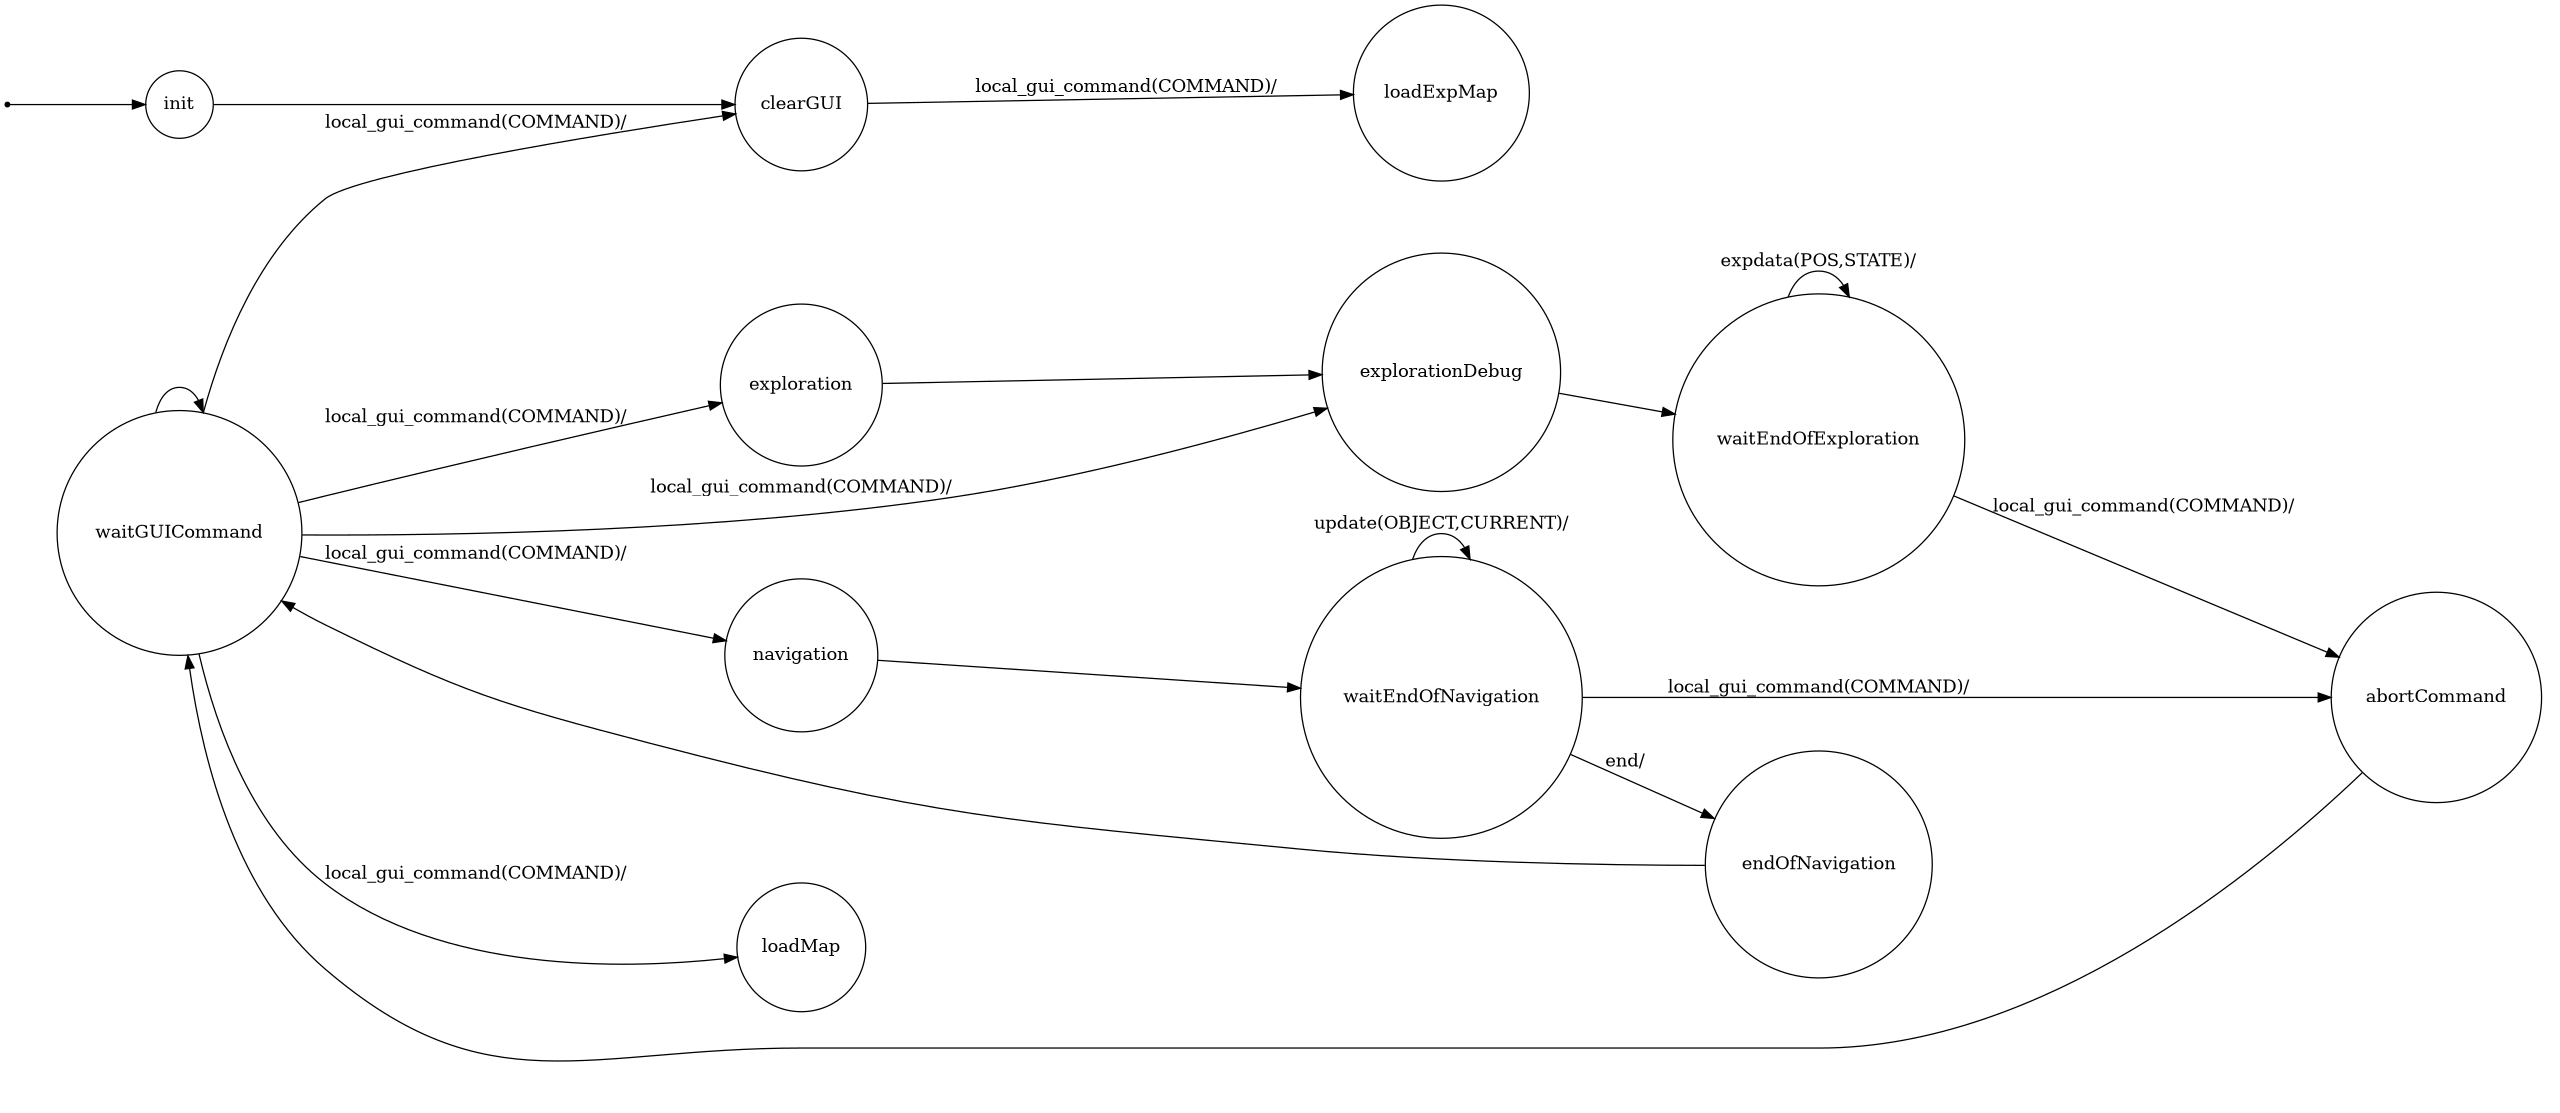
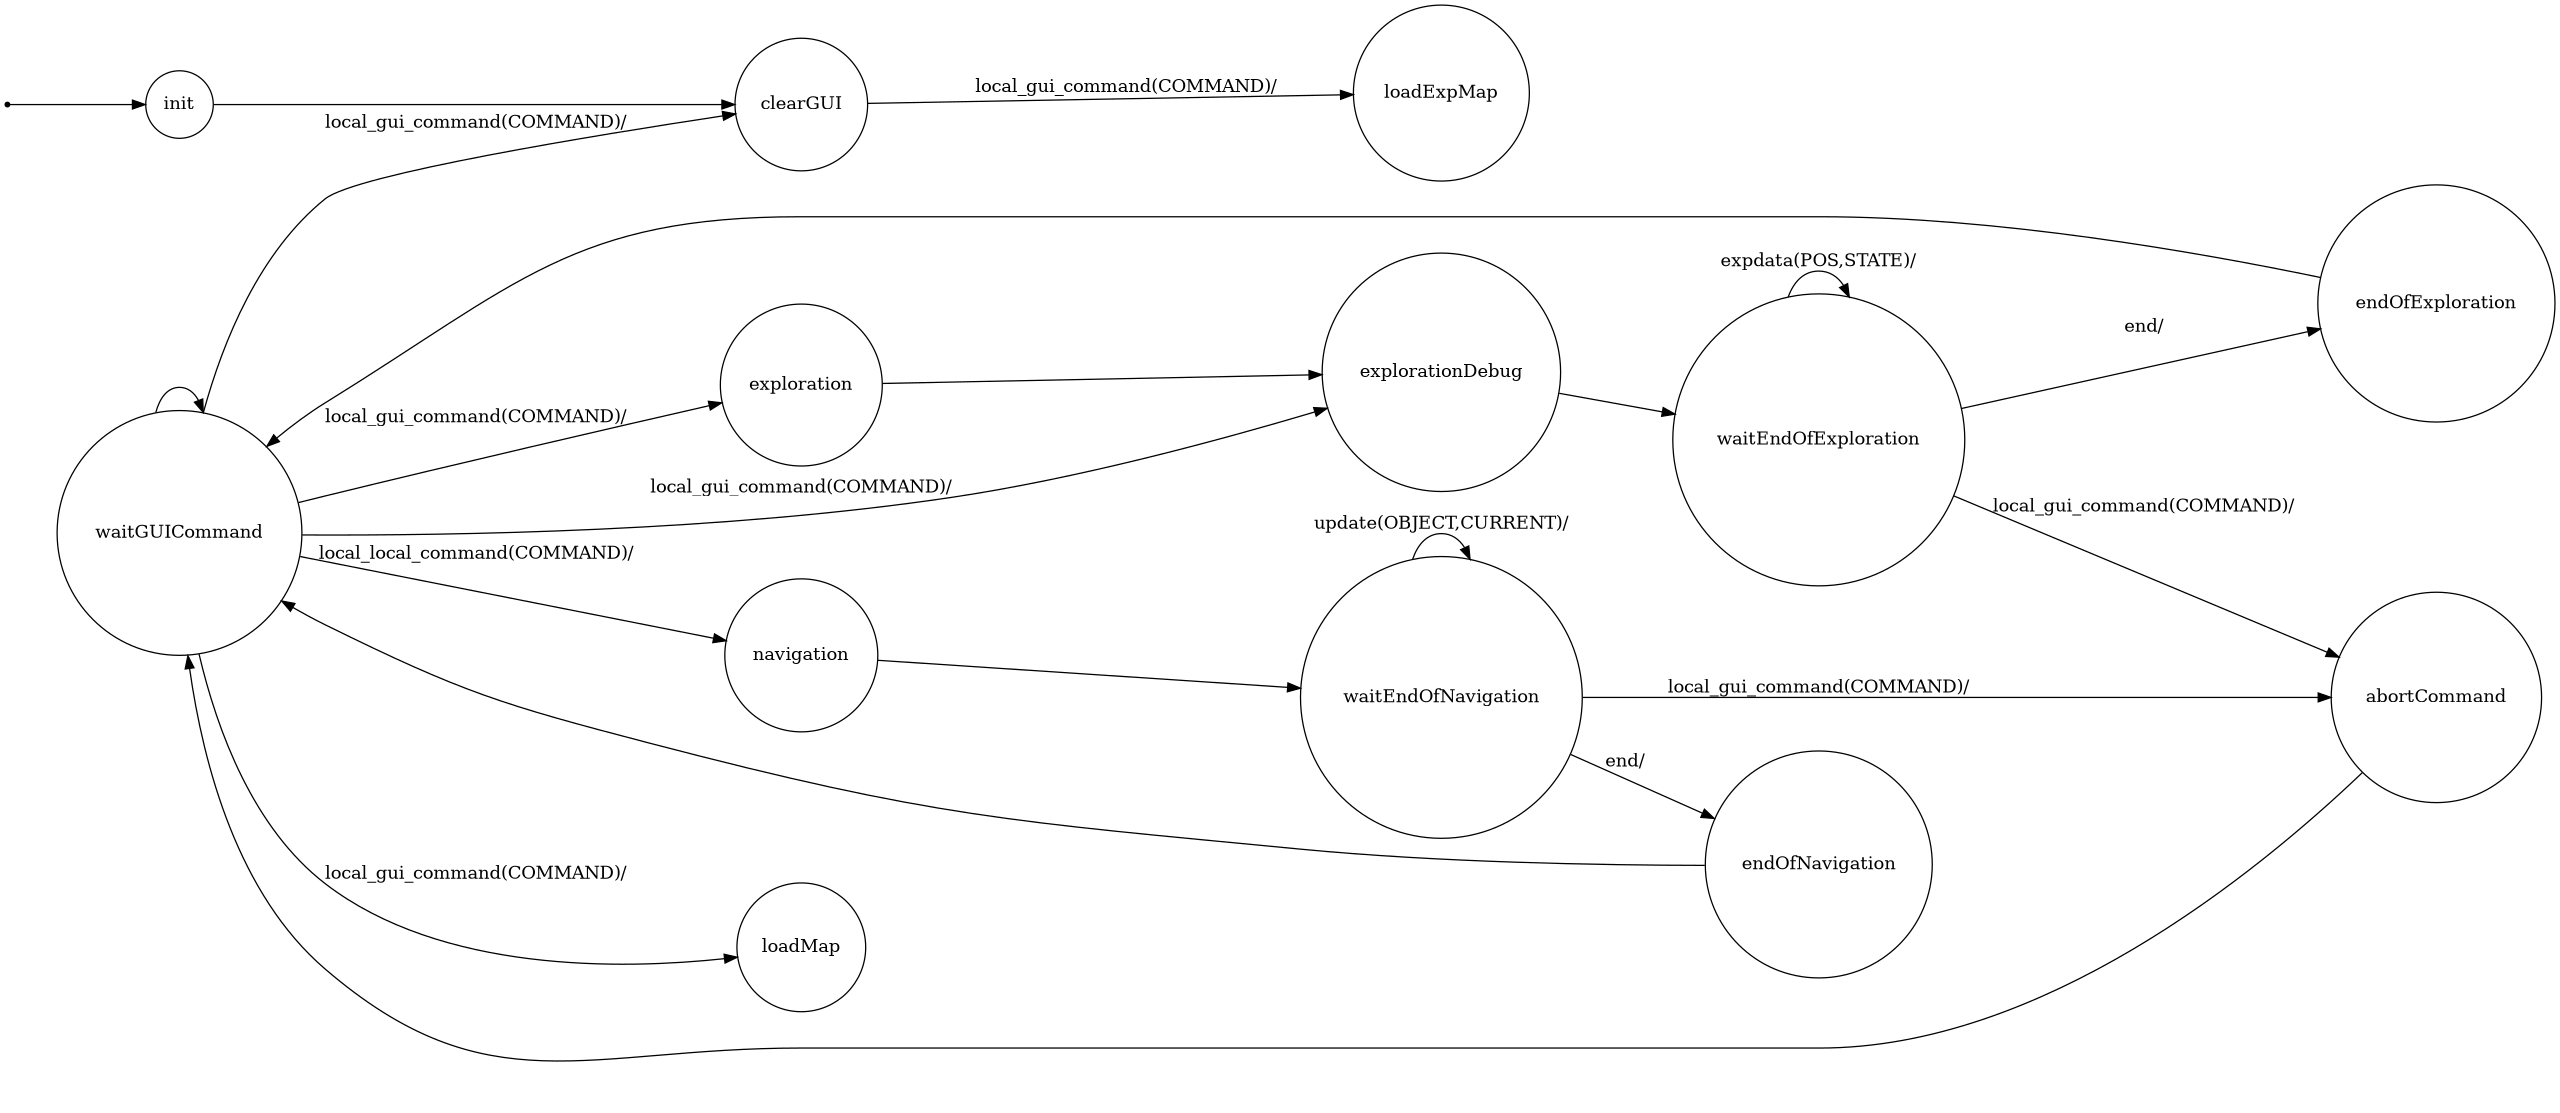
none -> (2436, 303)
(476, 554) -> (476, 554)
